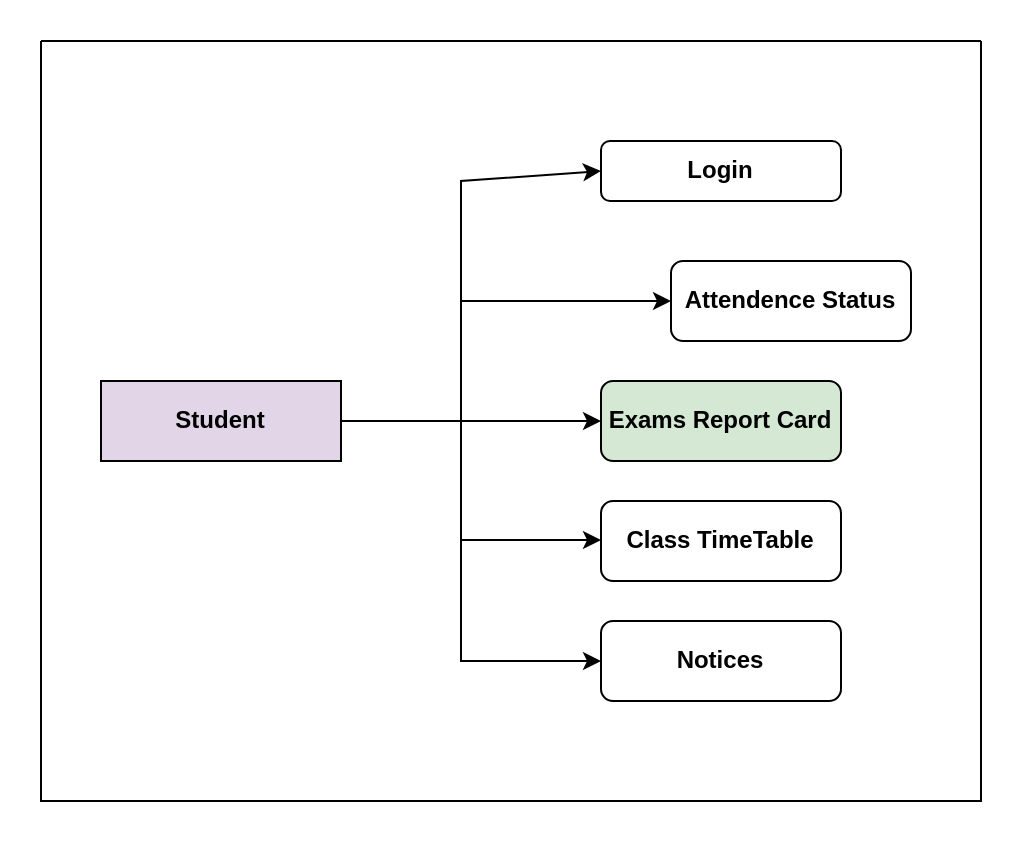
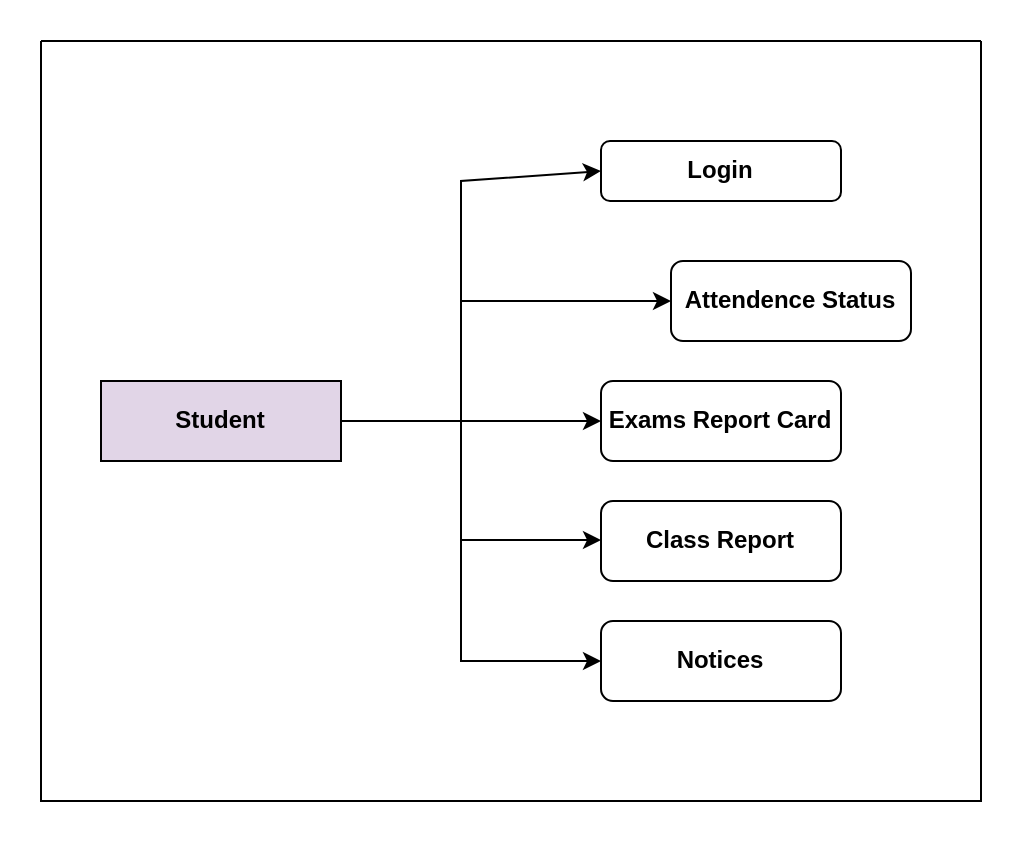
(721, 421) -> (721, 421)
(721, 541) -> (721, 541)
